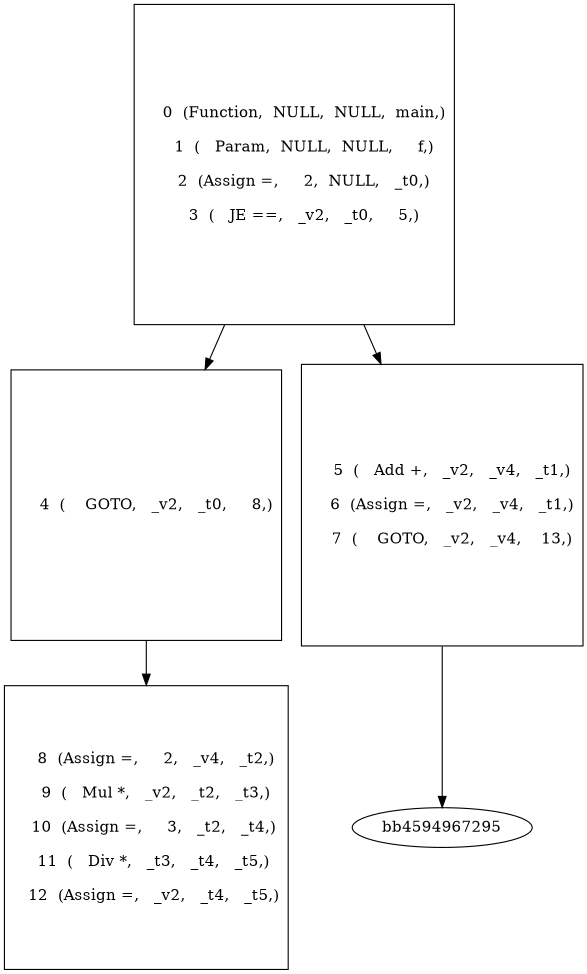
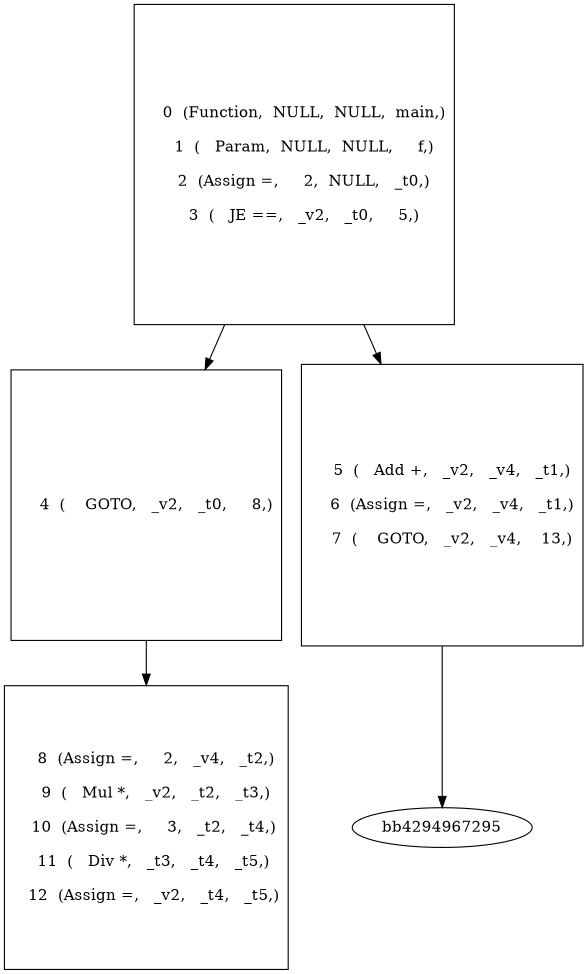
(442, 828) -> (442, 828)
